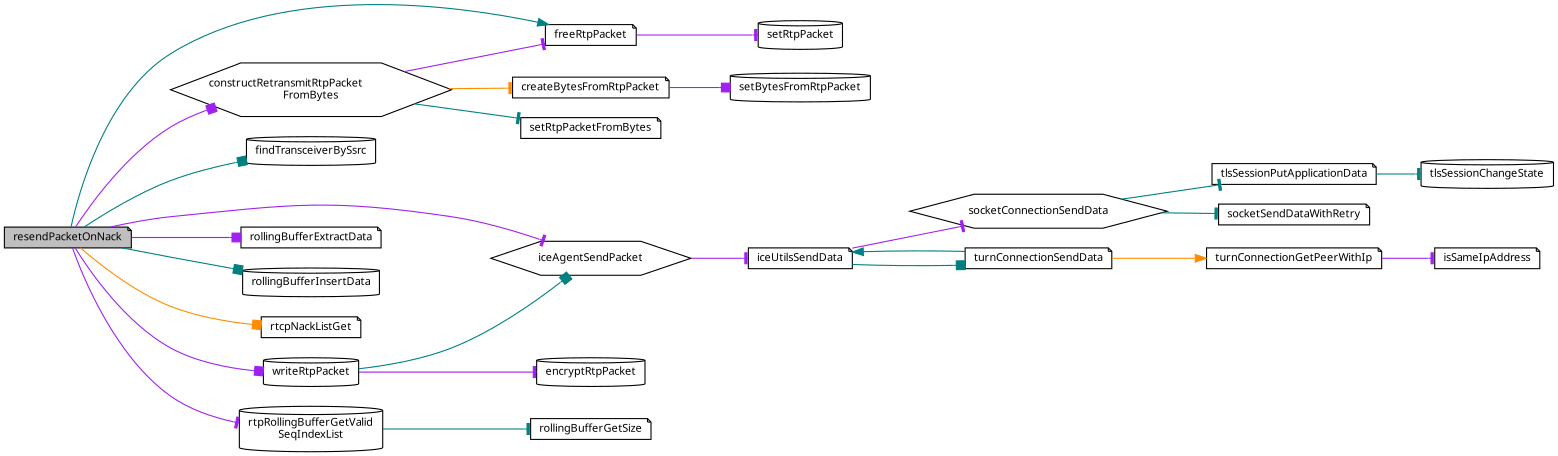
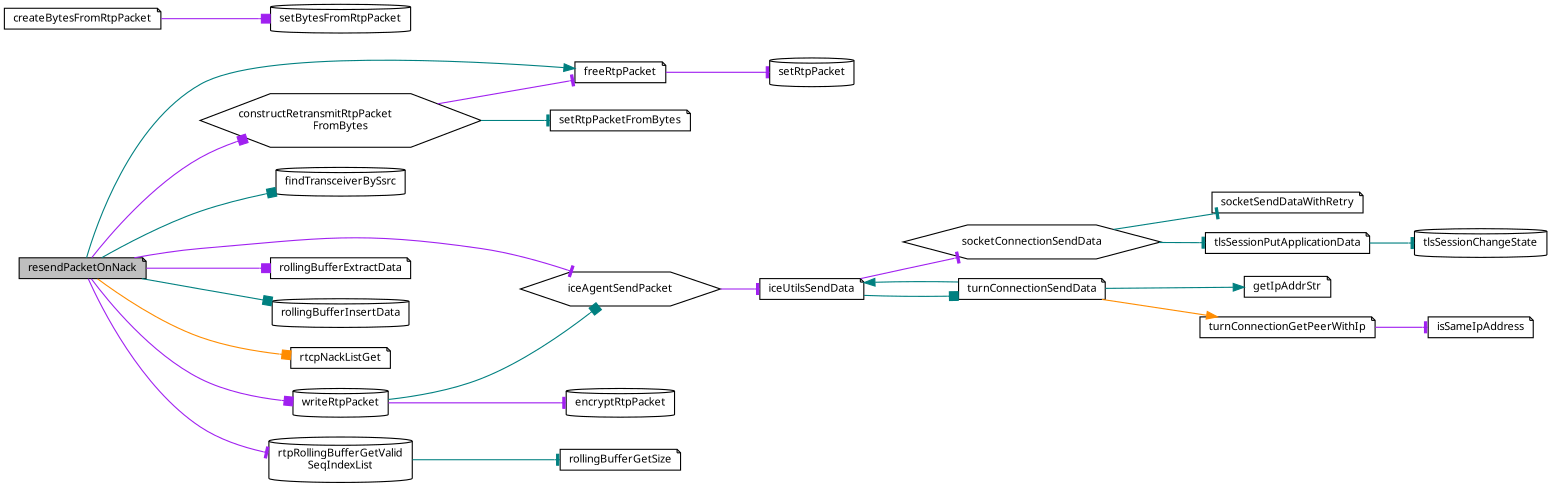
(478, 88) -> none
none -> (1288, 287)
